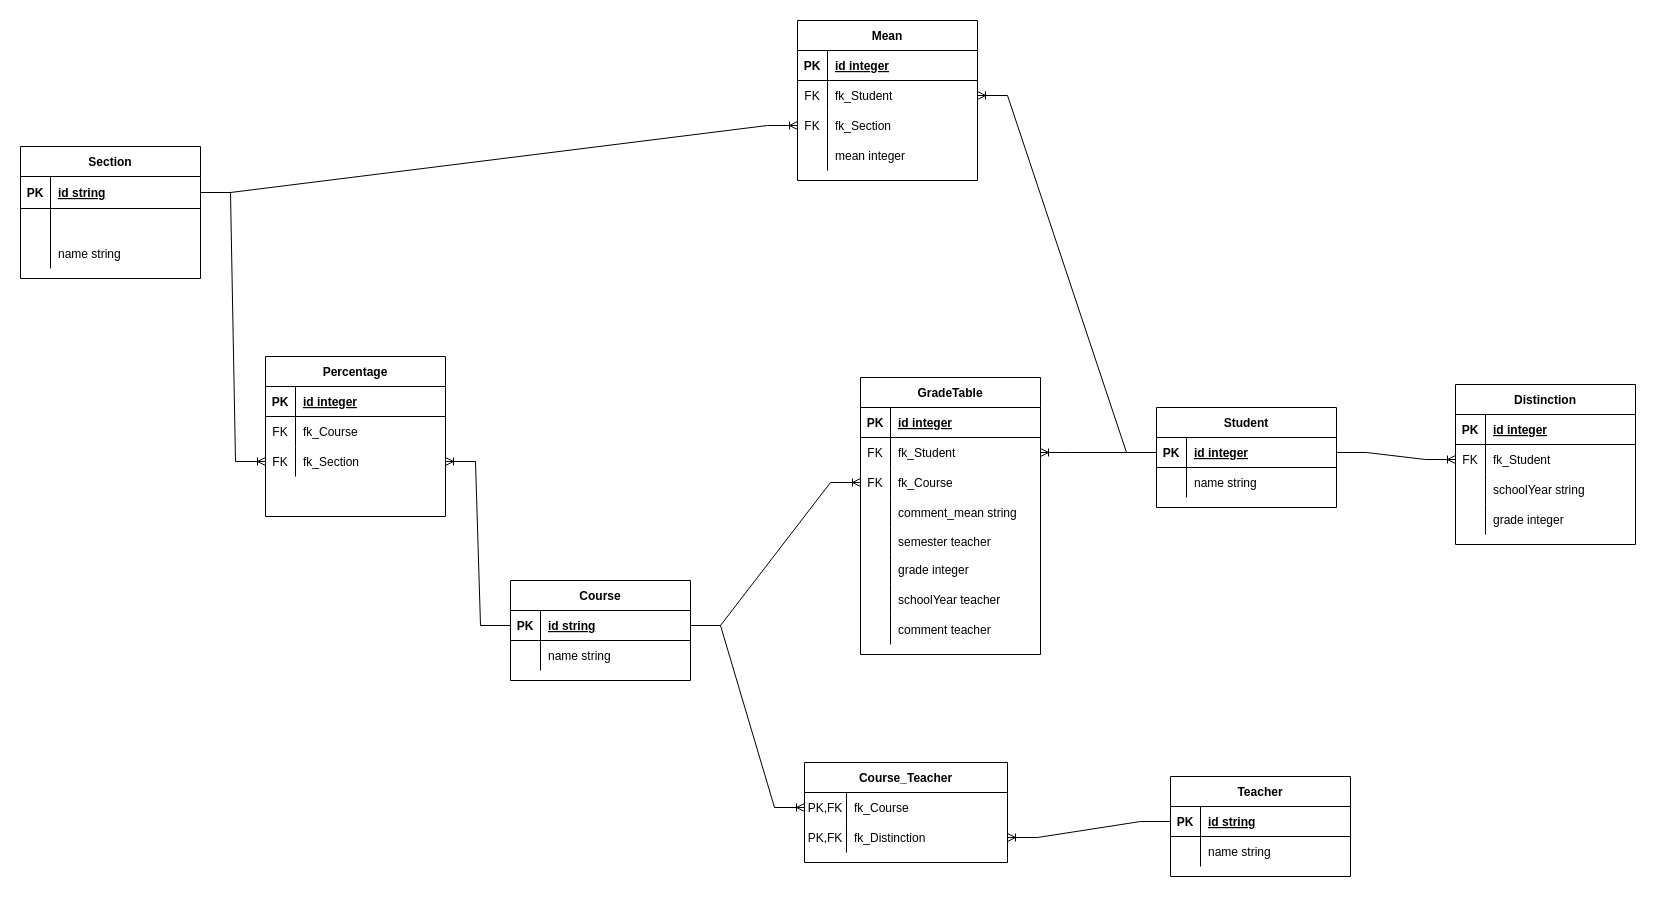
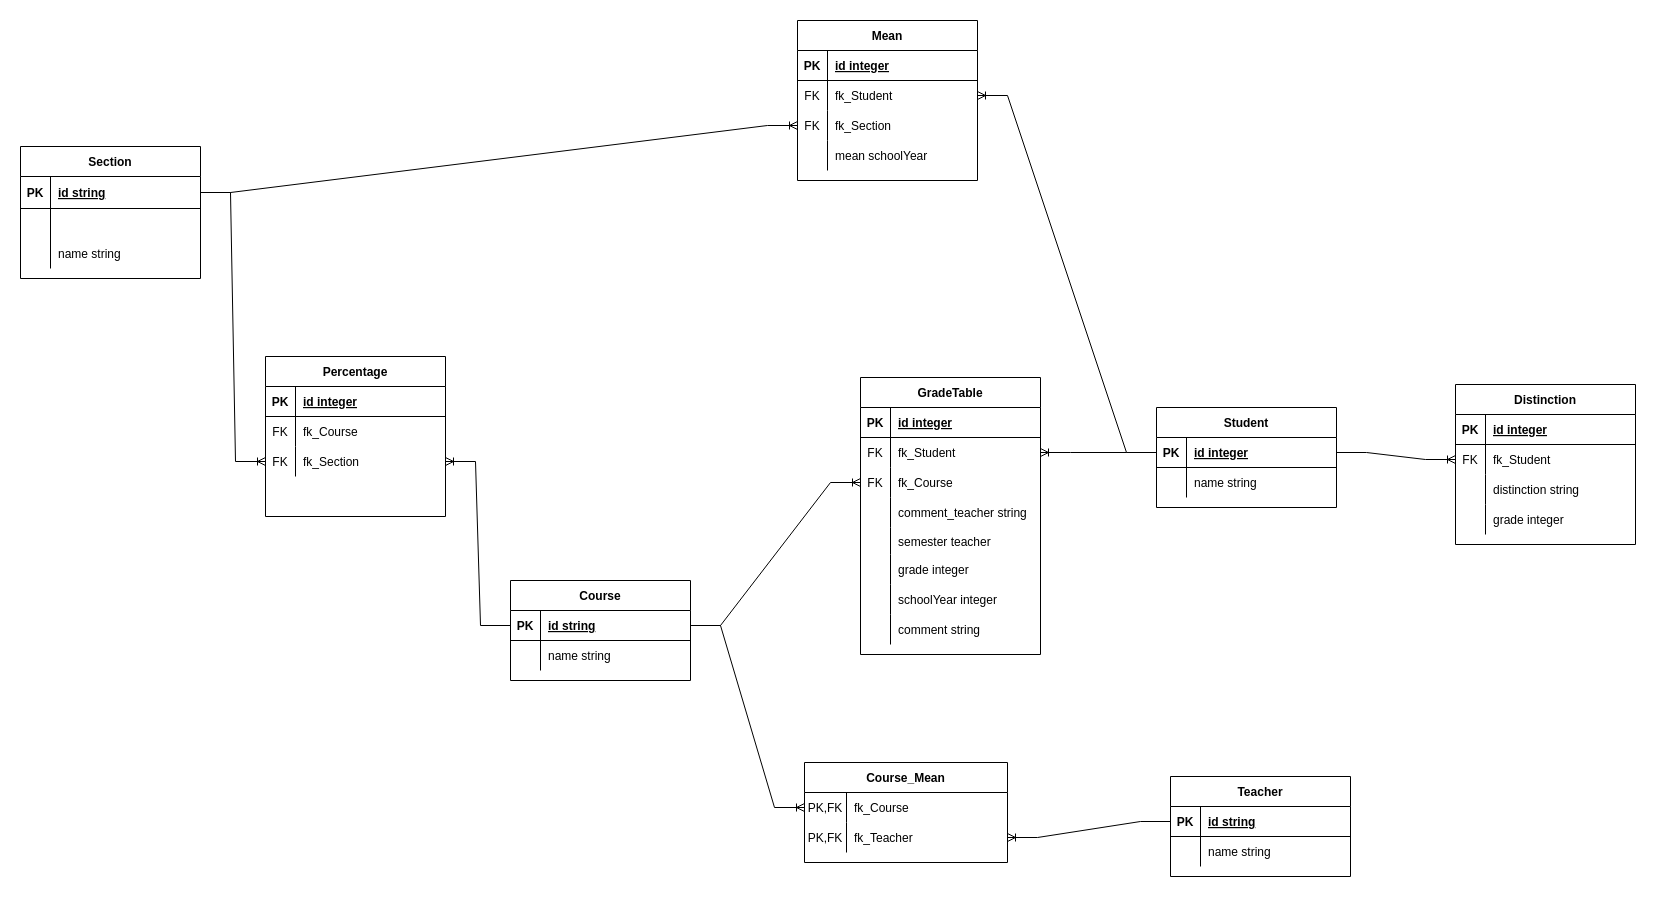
(872, 156) -> (882, 156)
(1545, 490) -> (1546, 490)
(959, 513) -> (969, 513)
(955, 600) -> (954, 600)
(947, 630) -> (942, 630)
(906, 778) -> (906, 778)
(896, 838) -> (888, 838)
